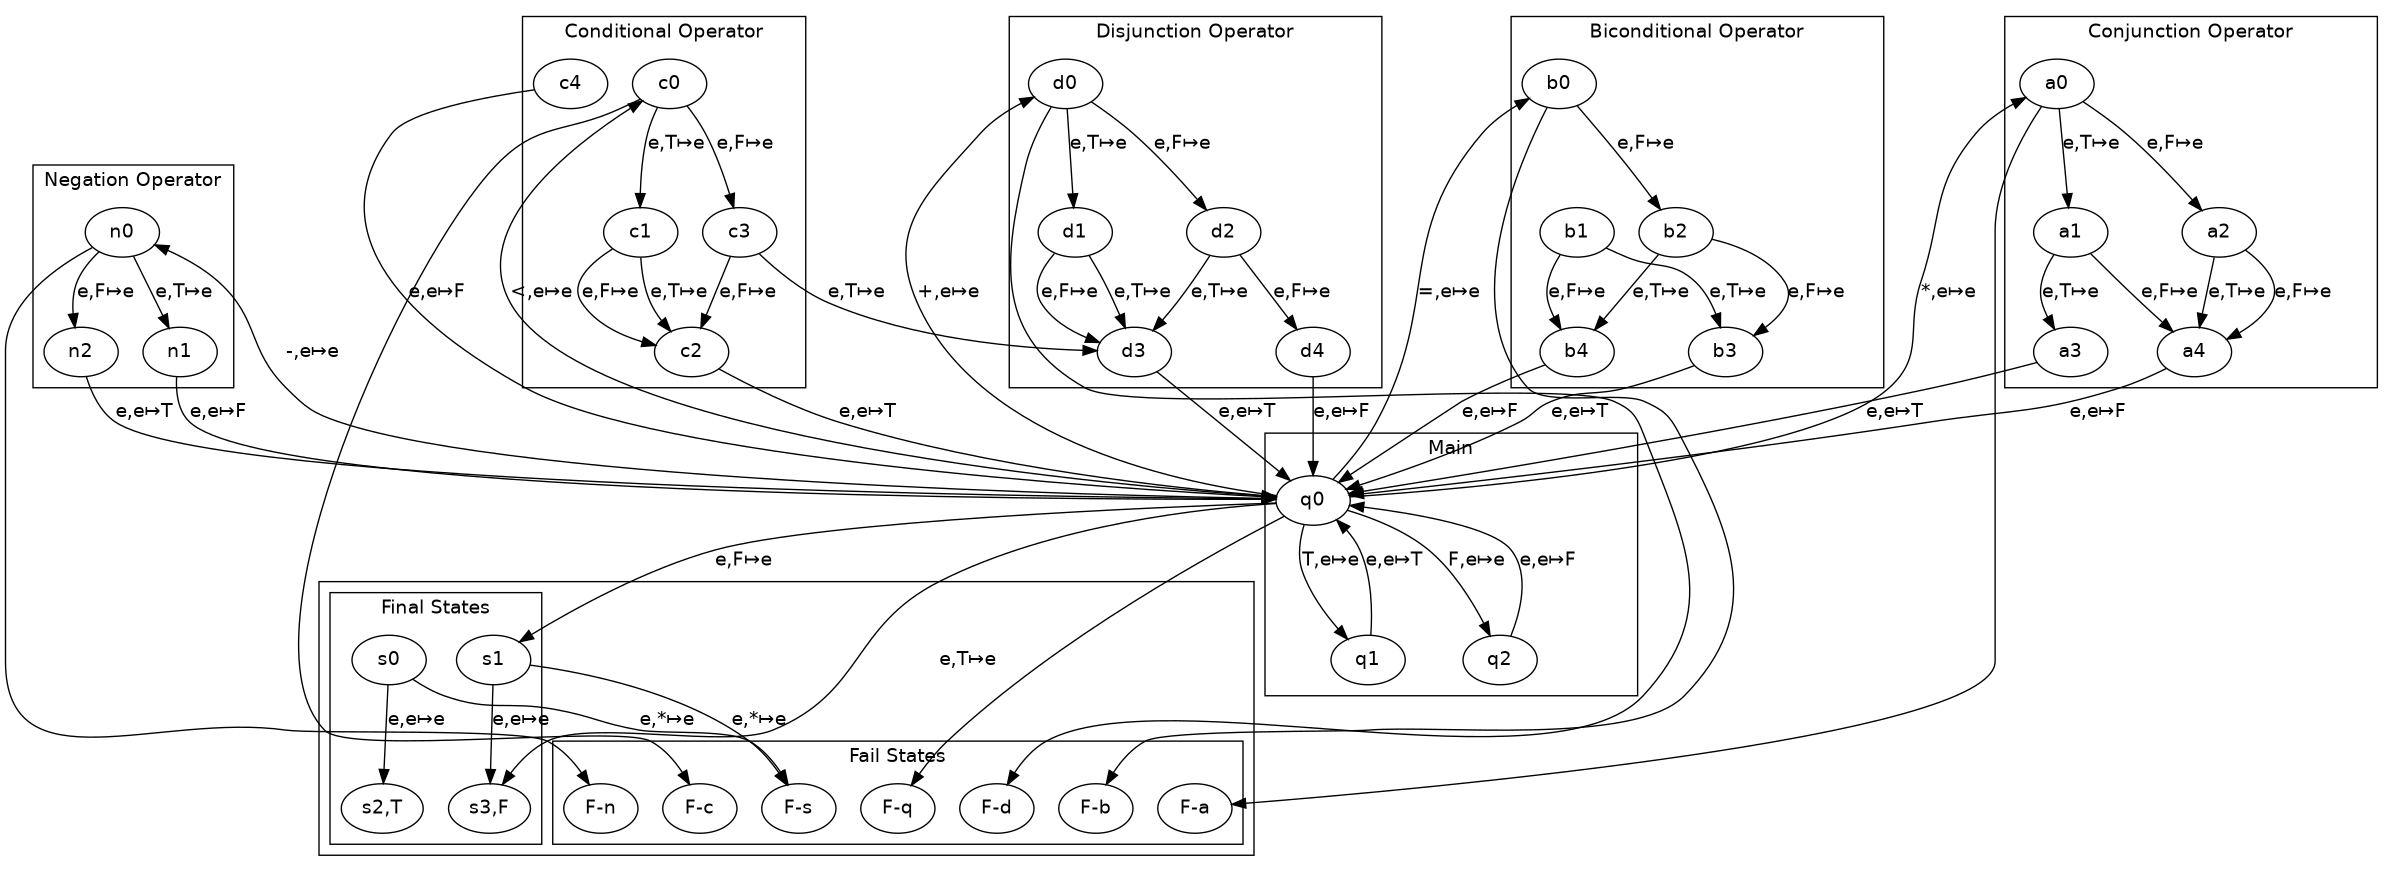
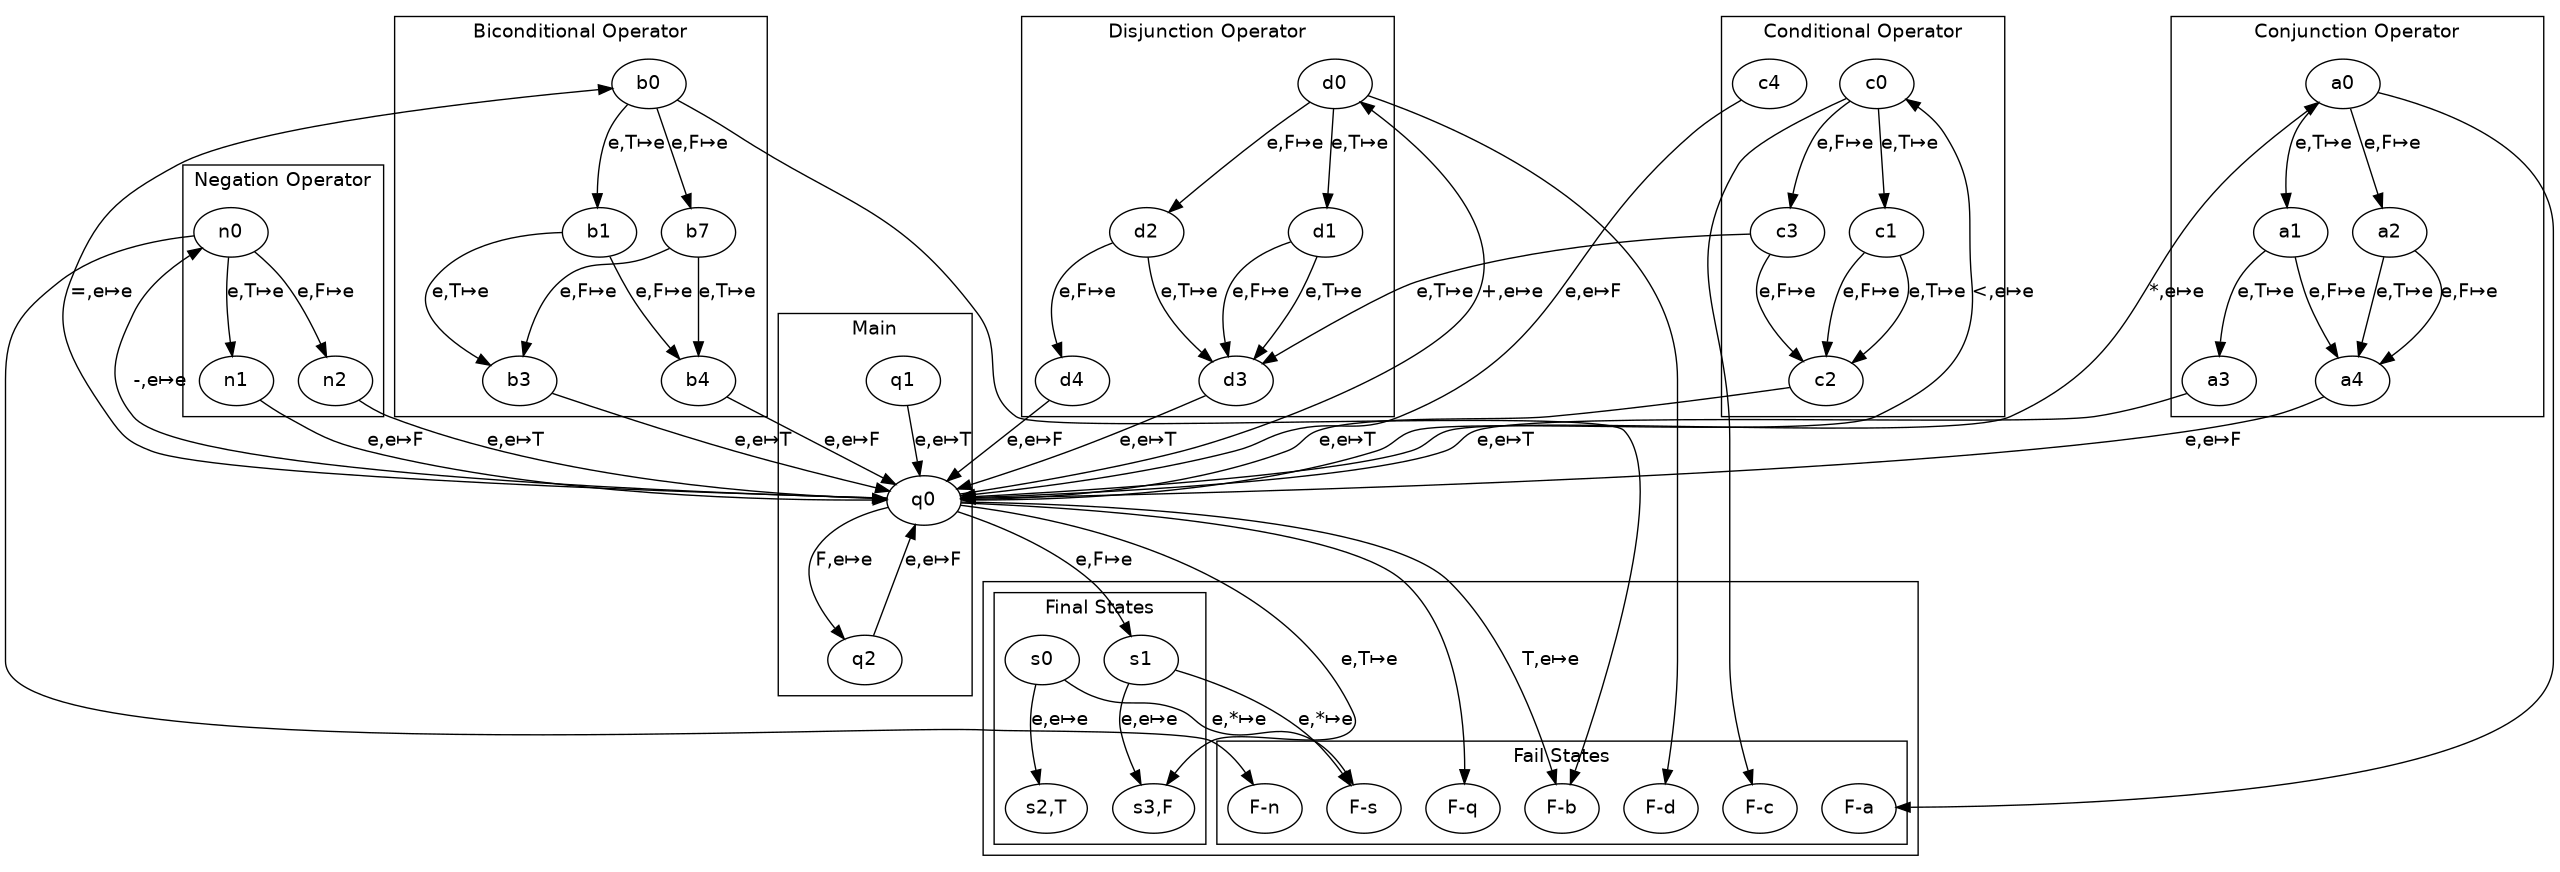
none -> (604, 146)
(1676, 232) -> (698, 232)
(1306, 581) -> (1318, 532)
